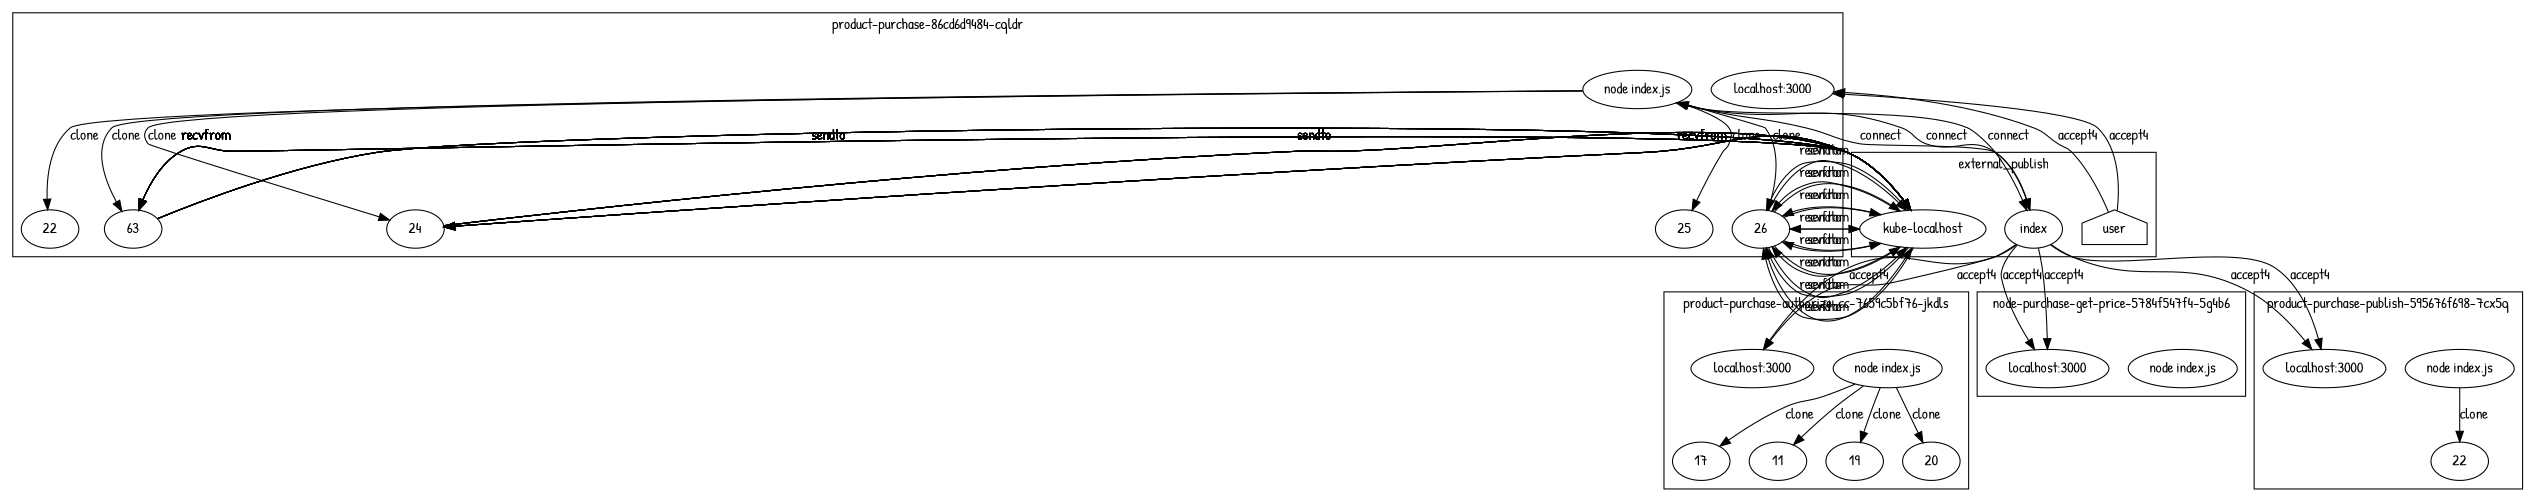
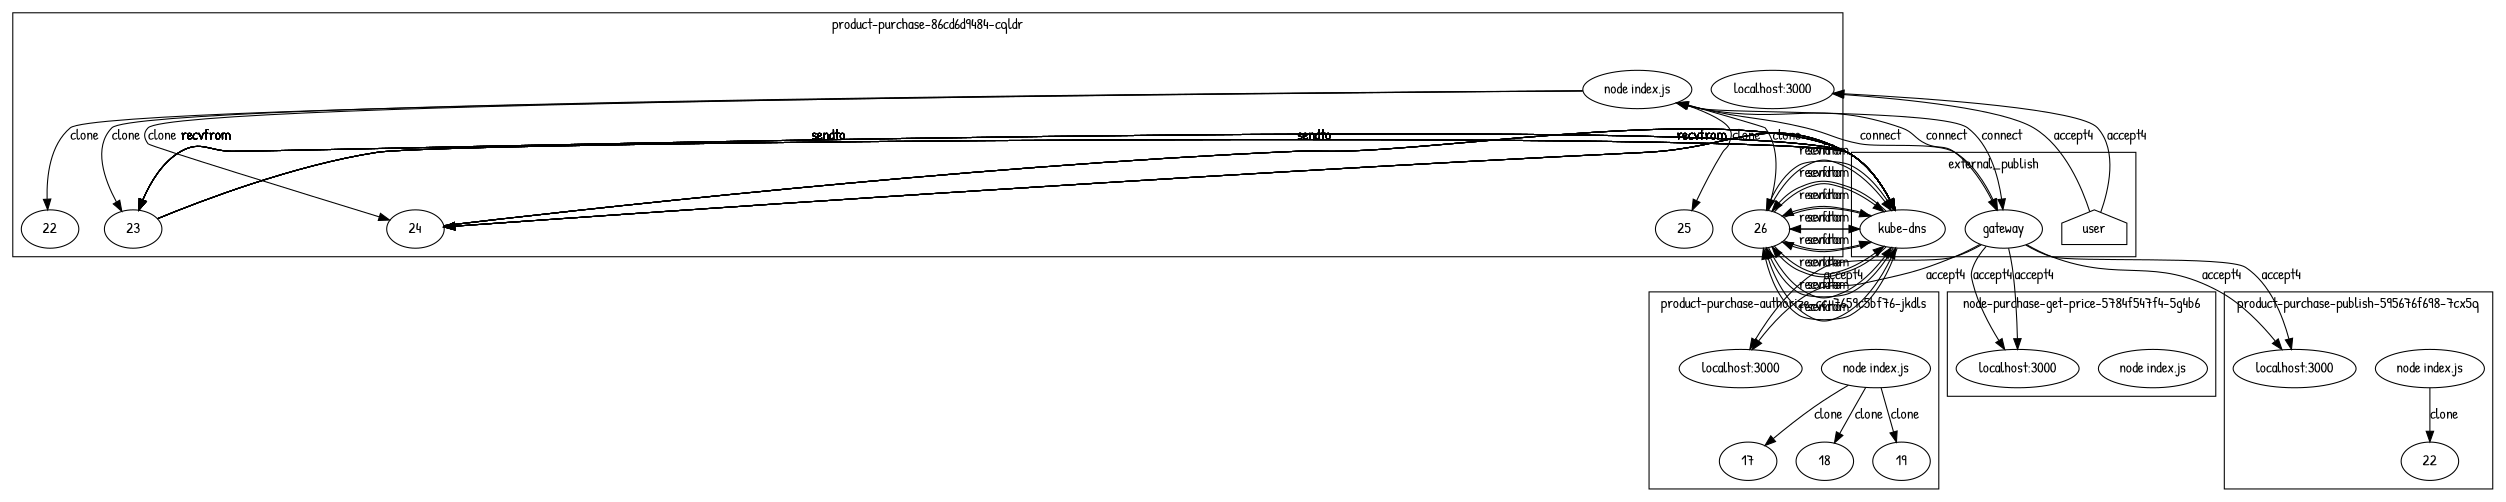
(133, 229) -> (133, 229)
(1923, 229) -> (1903, 229)
(2034, 229) -> (2004, 229)
(1778, 461) -> (1825, 461)
(1931, 461) -> none
